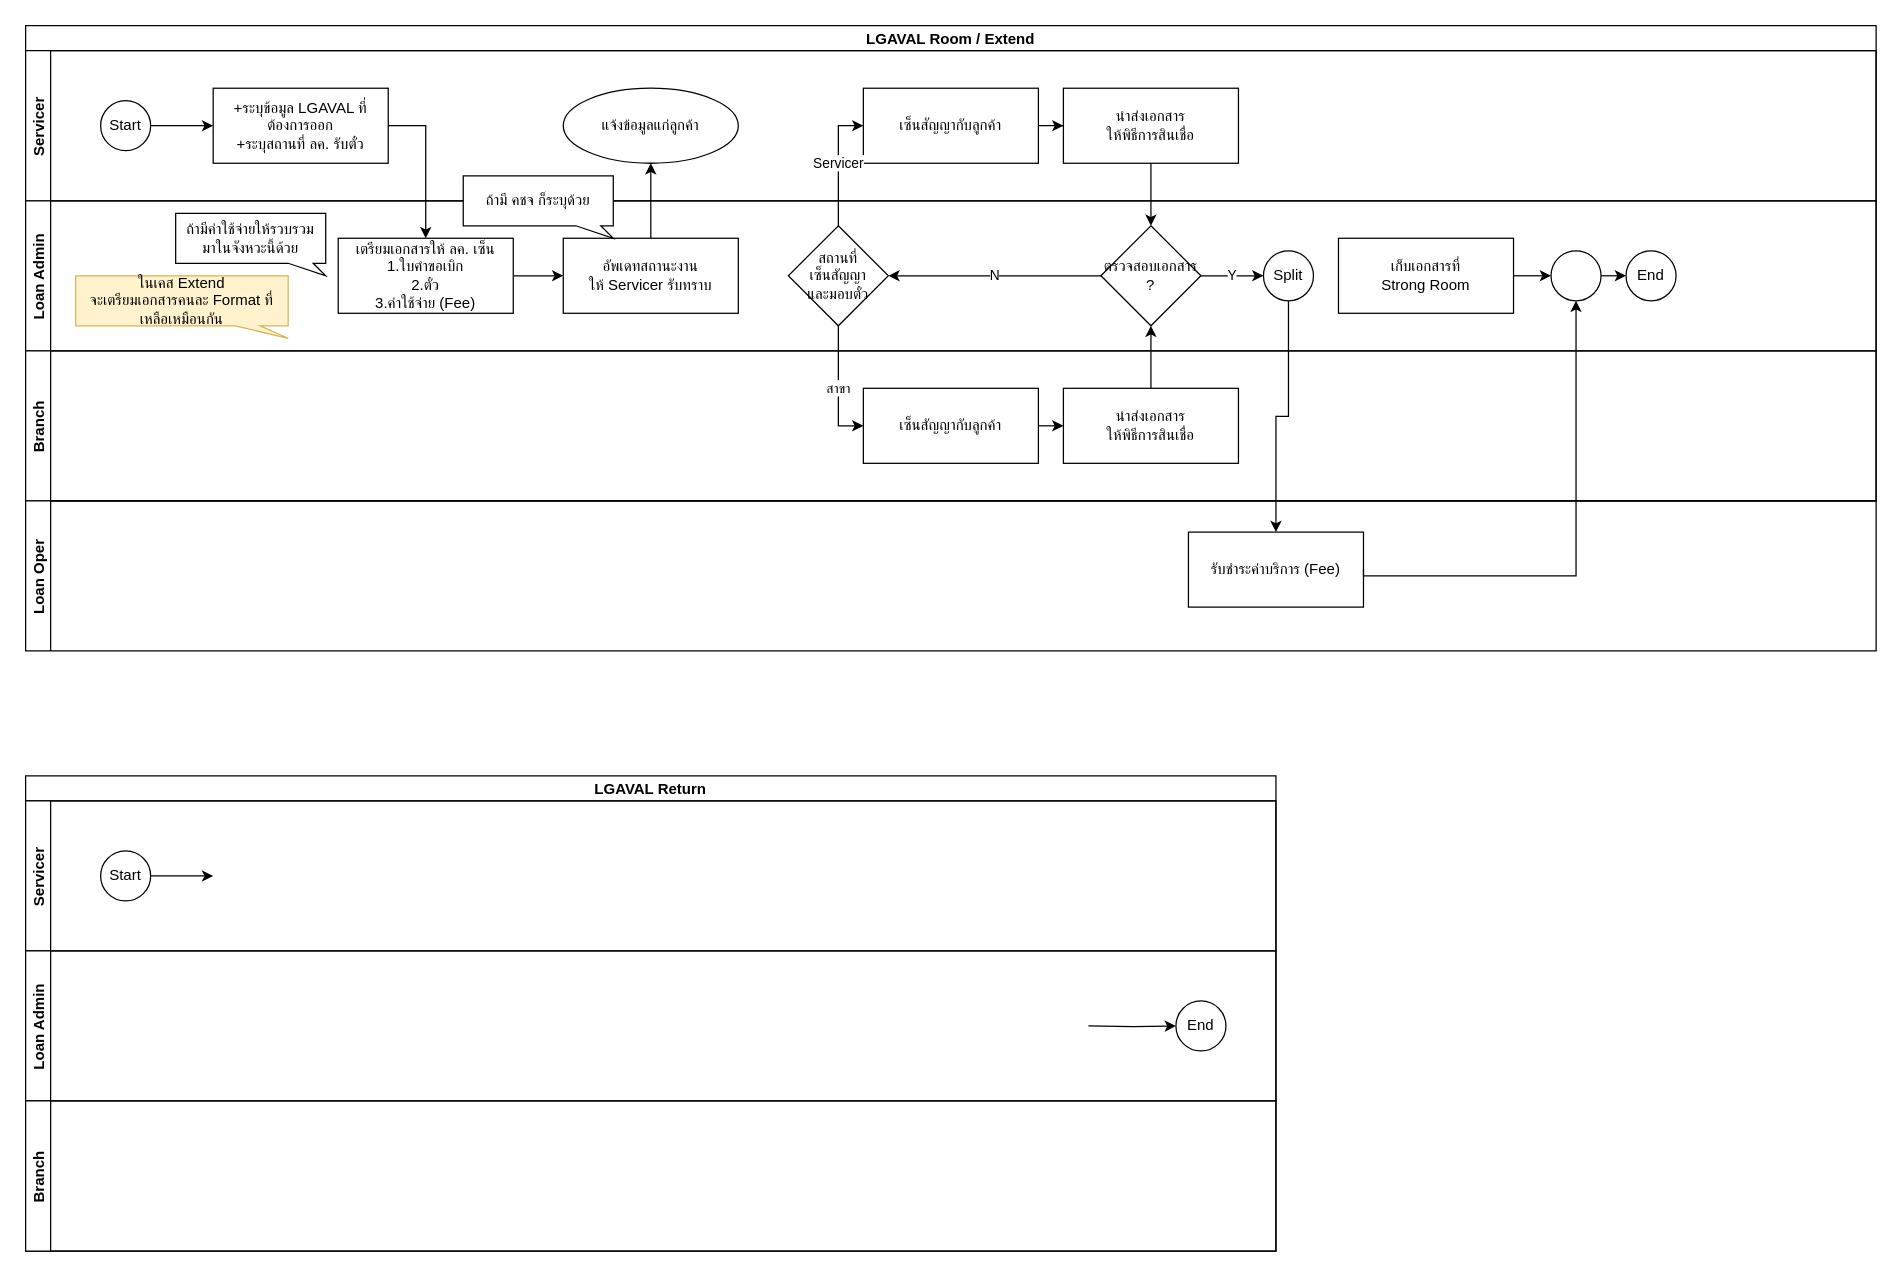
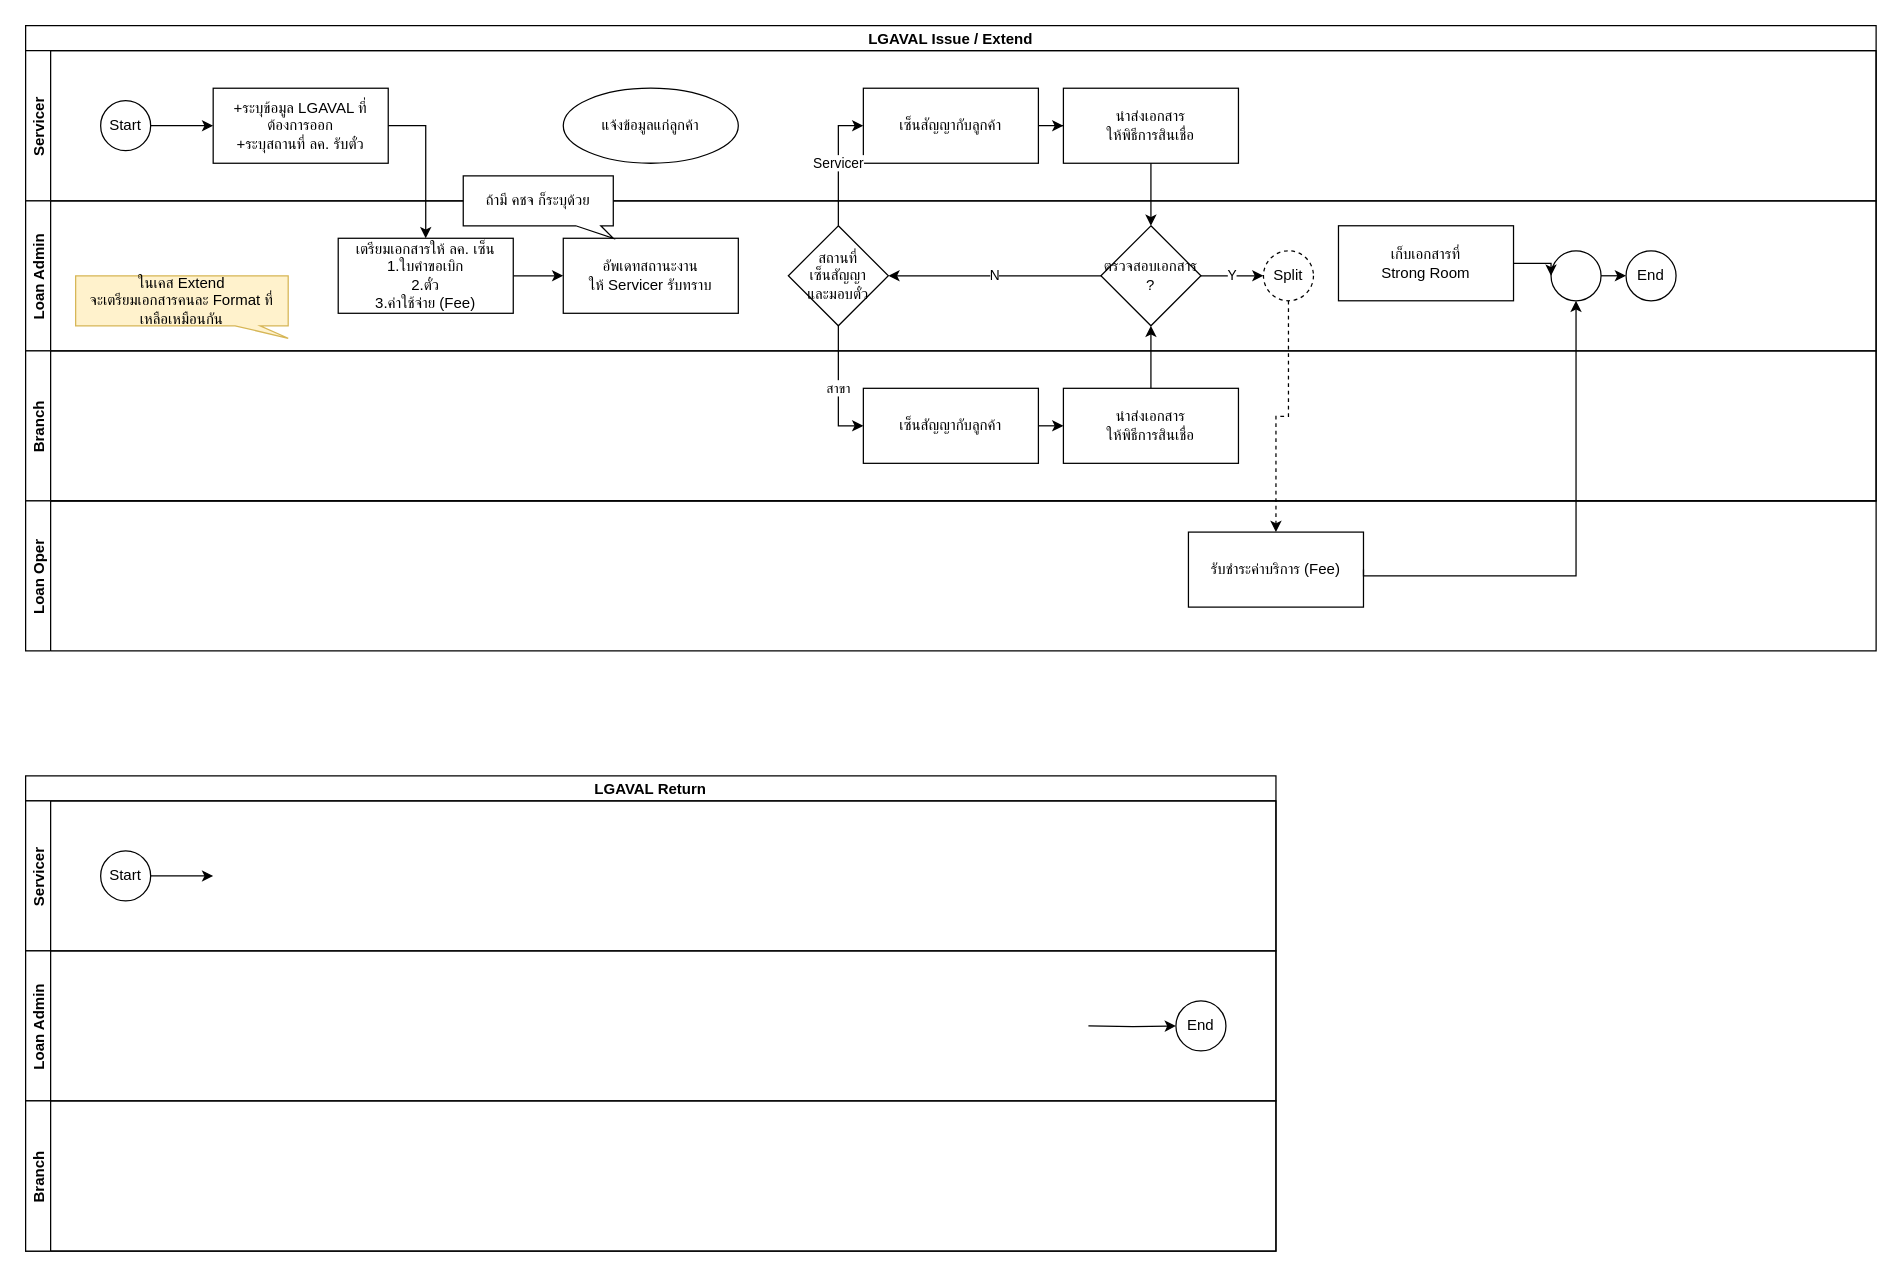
(950, 39) -> (950, 39)
(651, 205) -> none
(251, 244) -> none
(1288, 276) -> (1288, 276)
(1426, 276) -> (1426, 263)
(1287, 416) -> (1287, 416)
